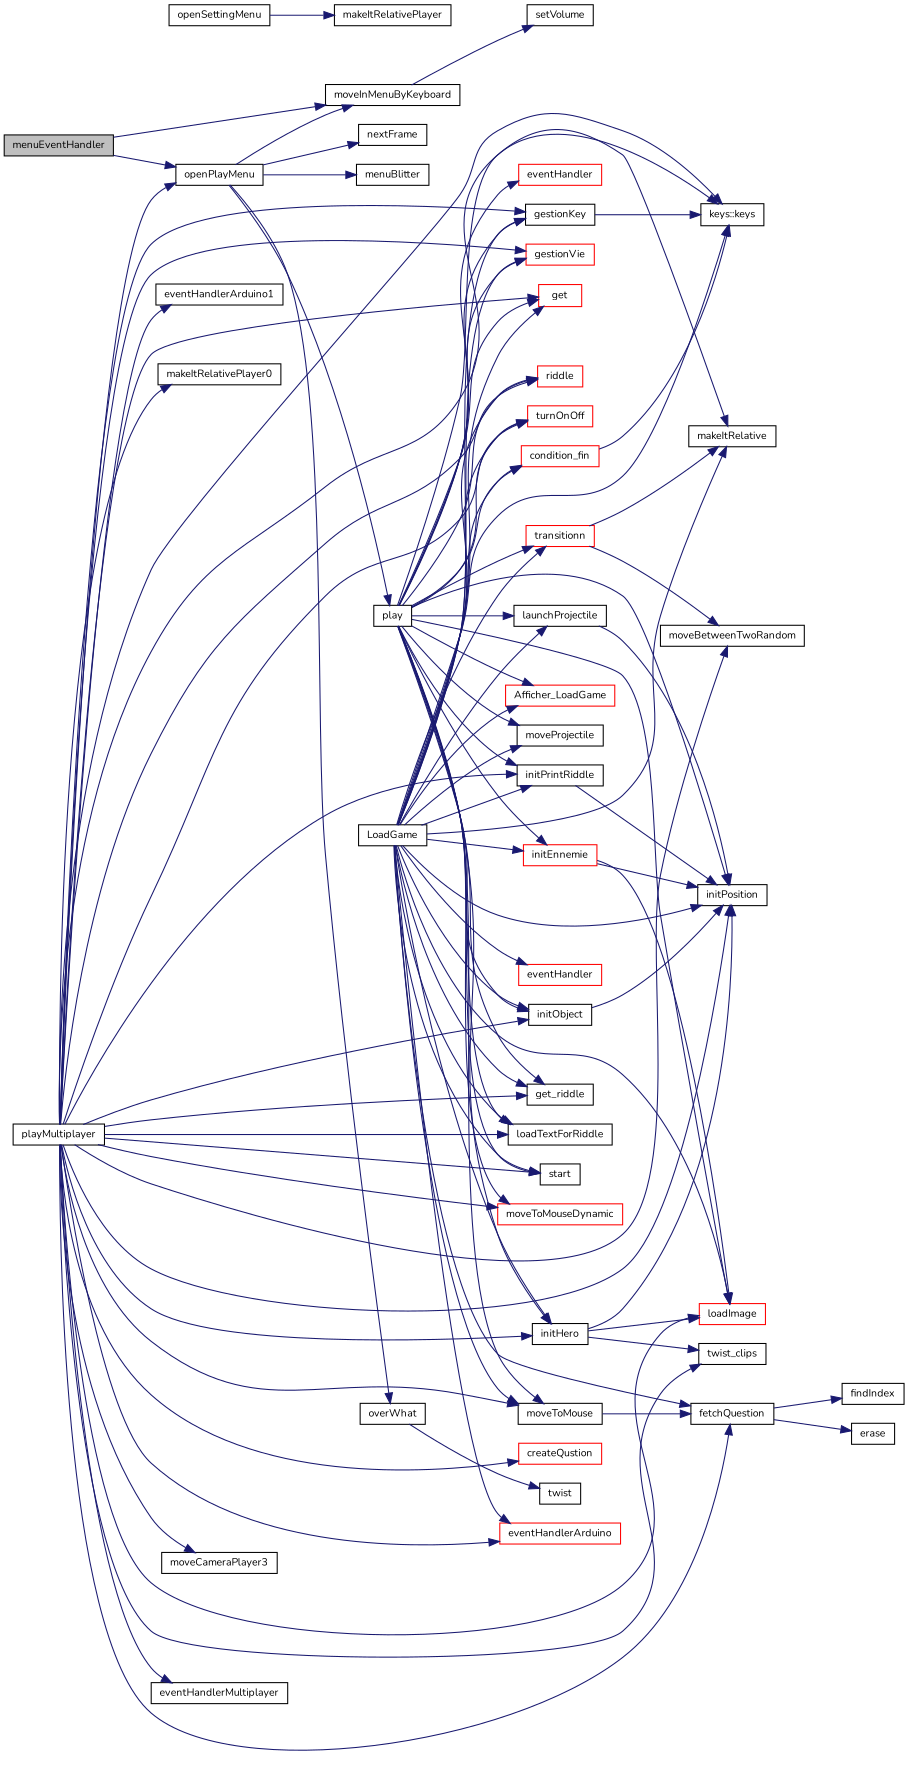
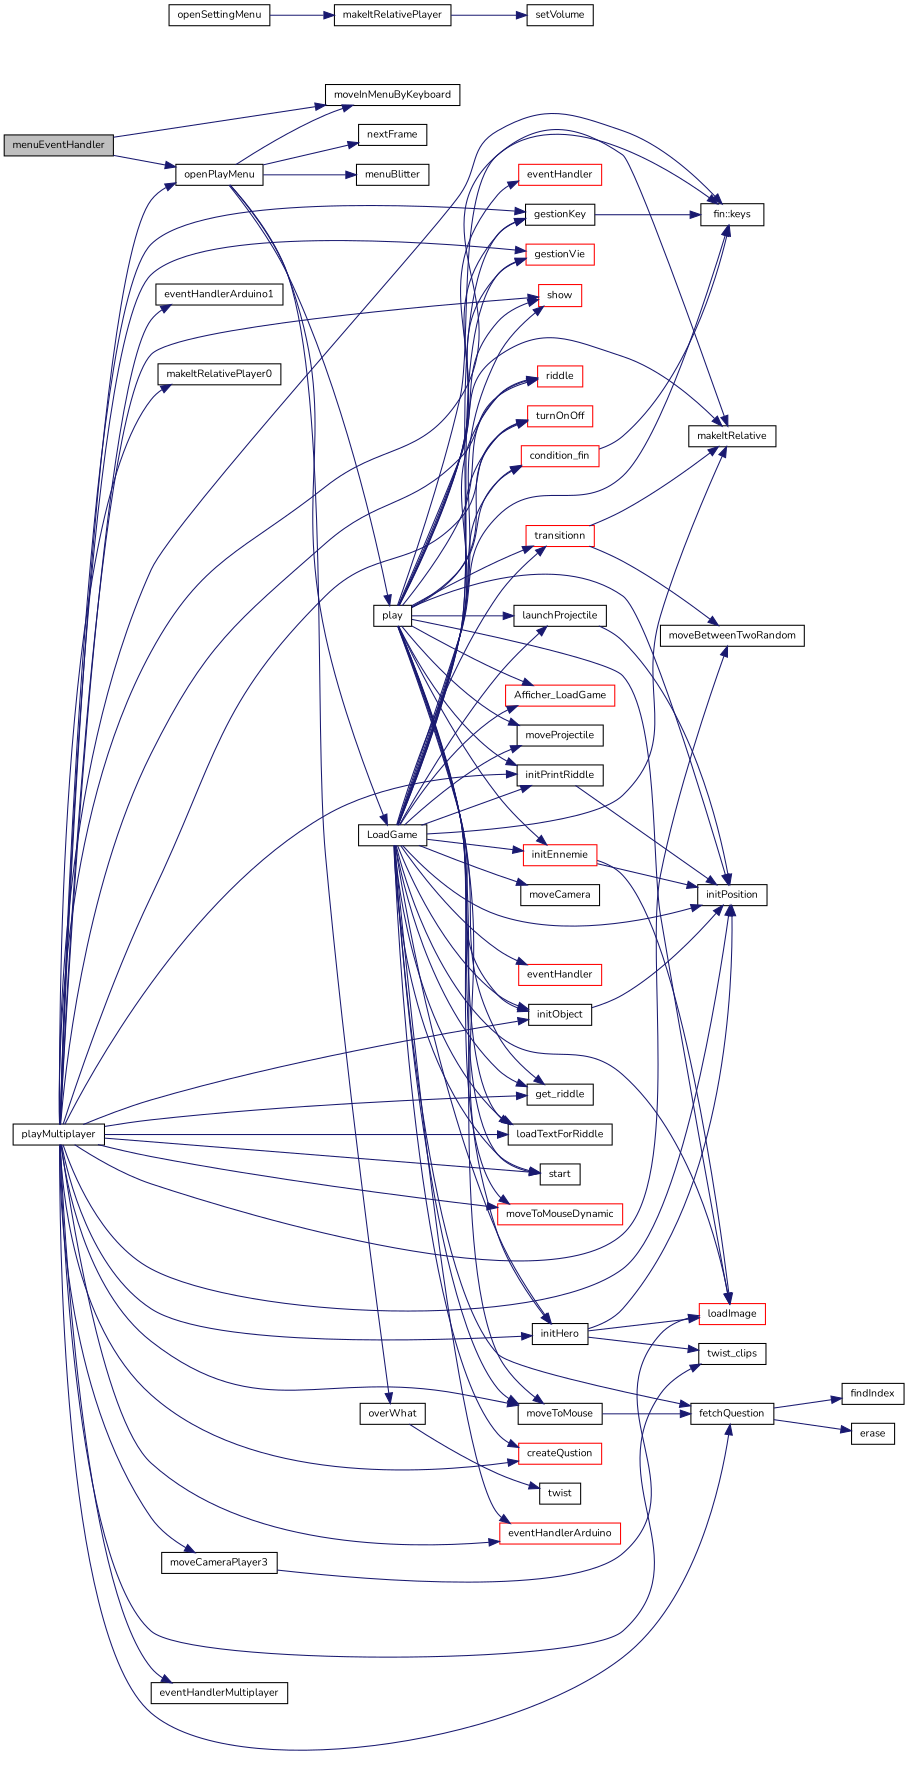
(467, 56) -> (484, 15)
(732, 215) -> (732, 215)
(560, 296) -> (560, 296)
none -> (487, 366)
none -> (327, 642)
none -> (560, 895)
none -> (420, 1153)
(311, 1630) -> (585, 1570)
